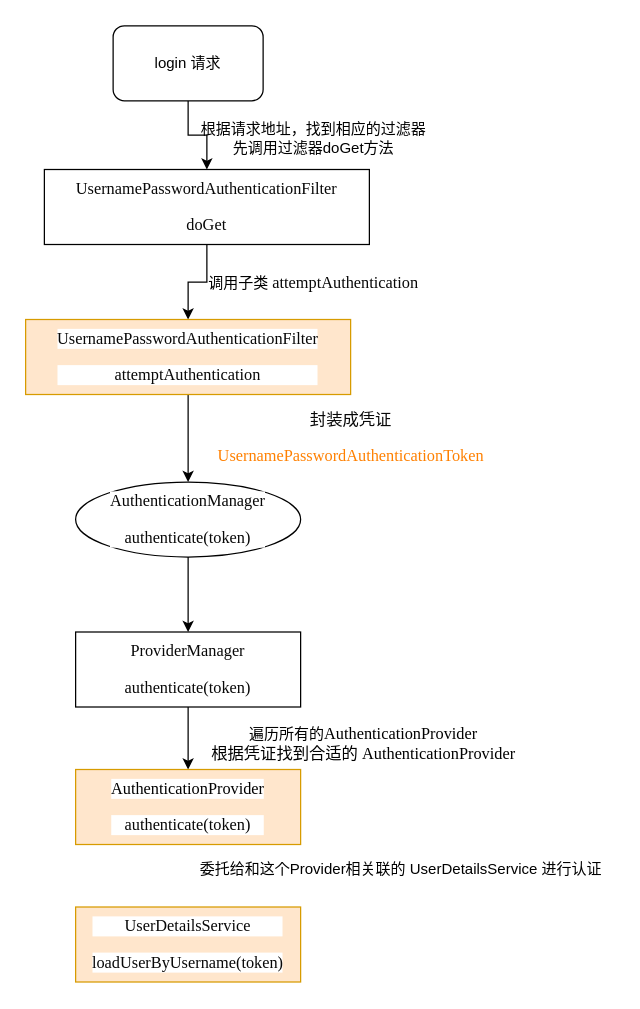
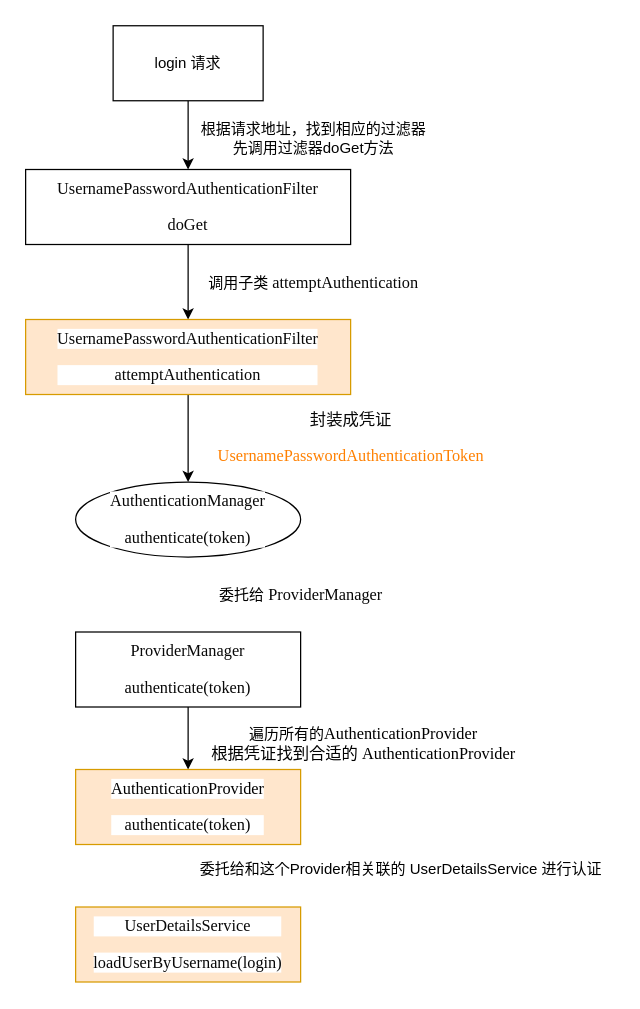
(188, 63) -> (188, 63)
(207, 207) -> (188, 207)
(188, 590) -> none
none -> (301, 594)
(188, 944) -> (188, 944)
